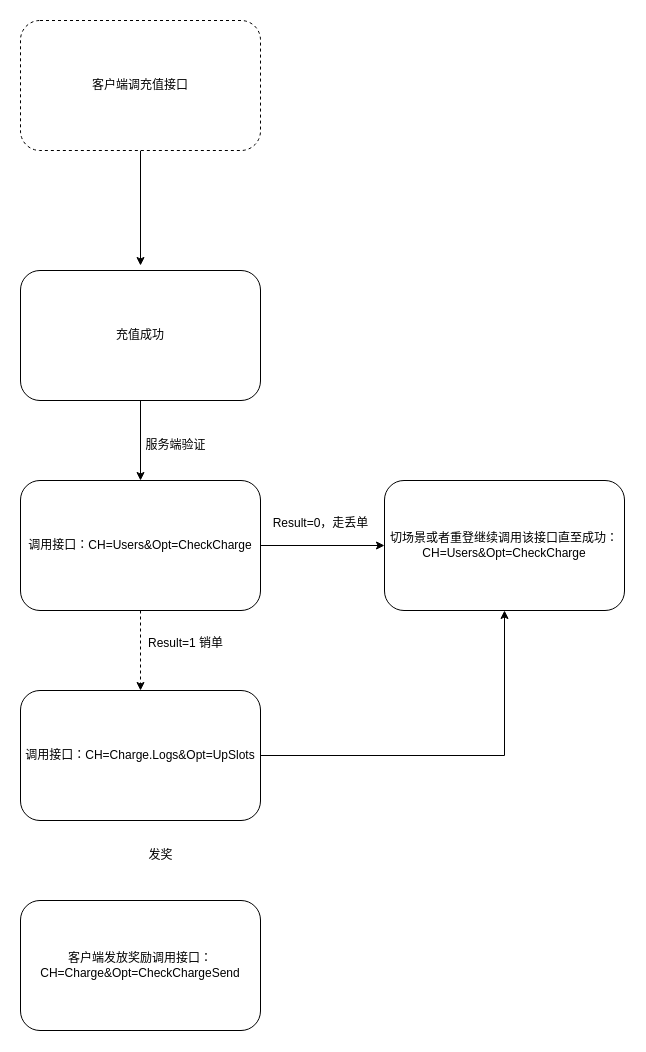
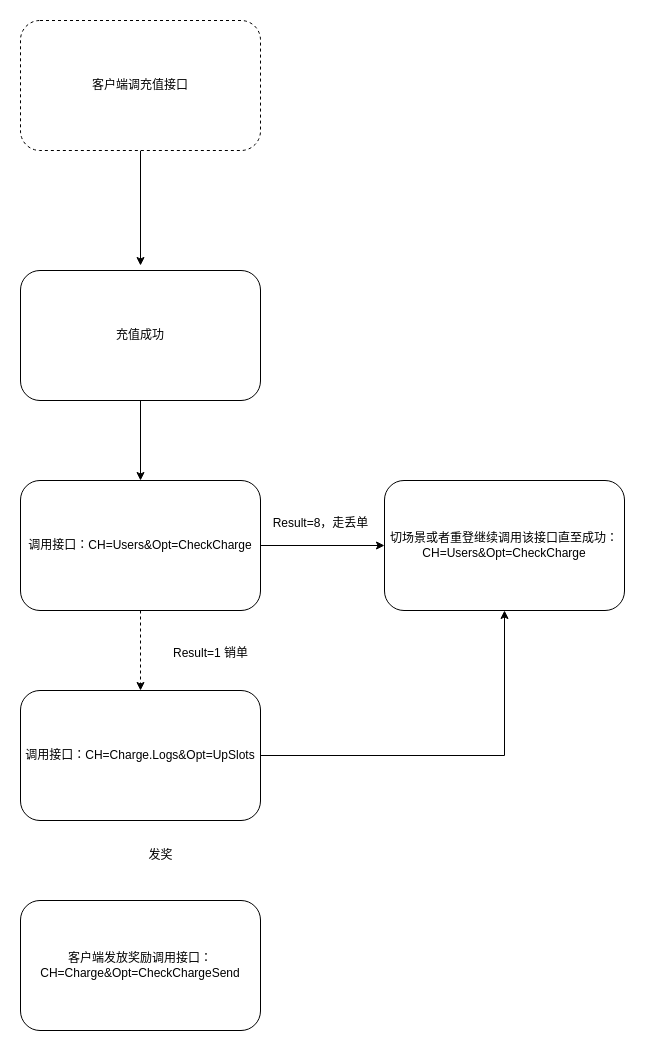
(176, 446) -> none
(321, 524) -> (321, 524)
(186, 644) -> (211, 654)
